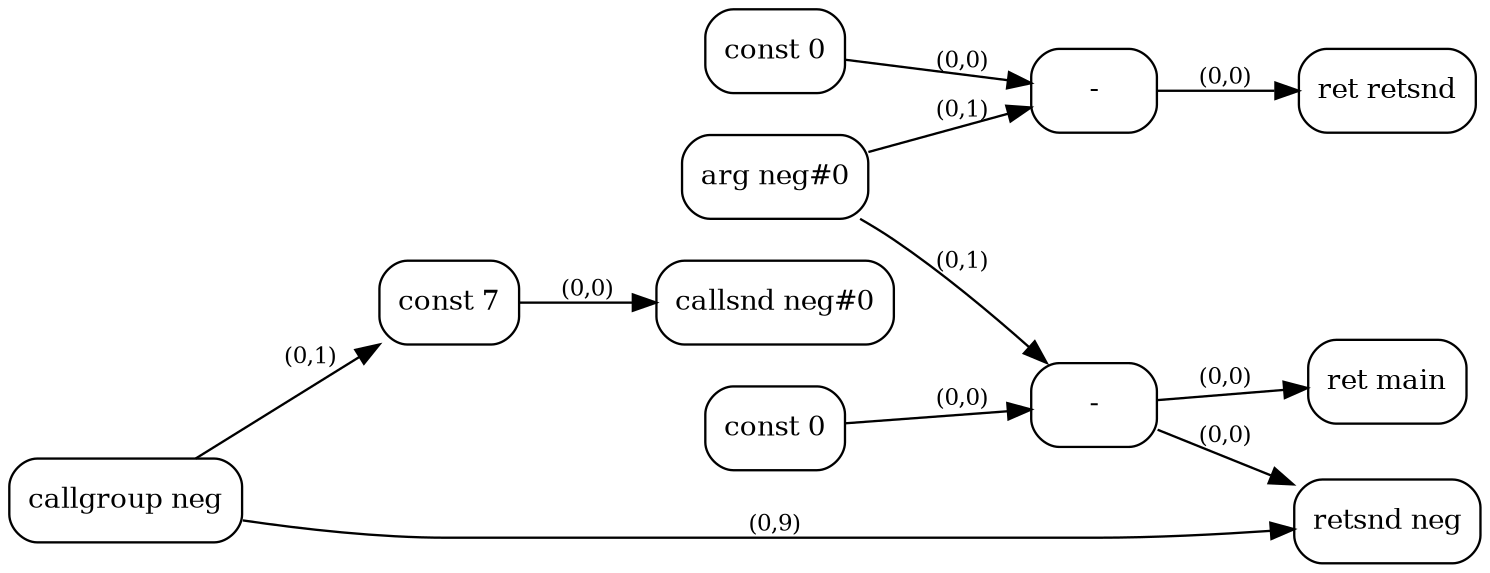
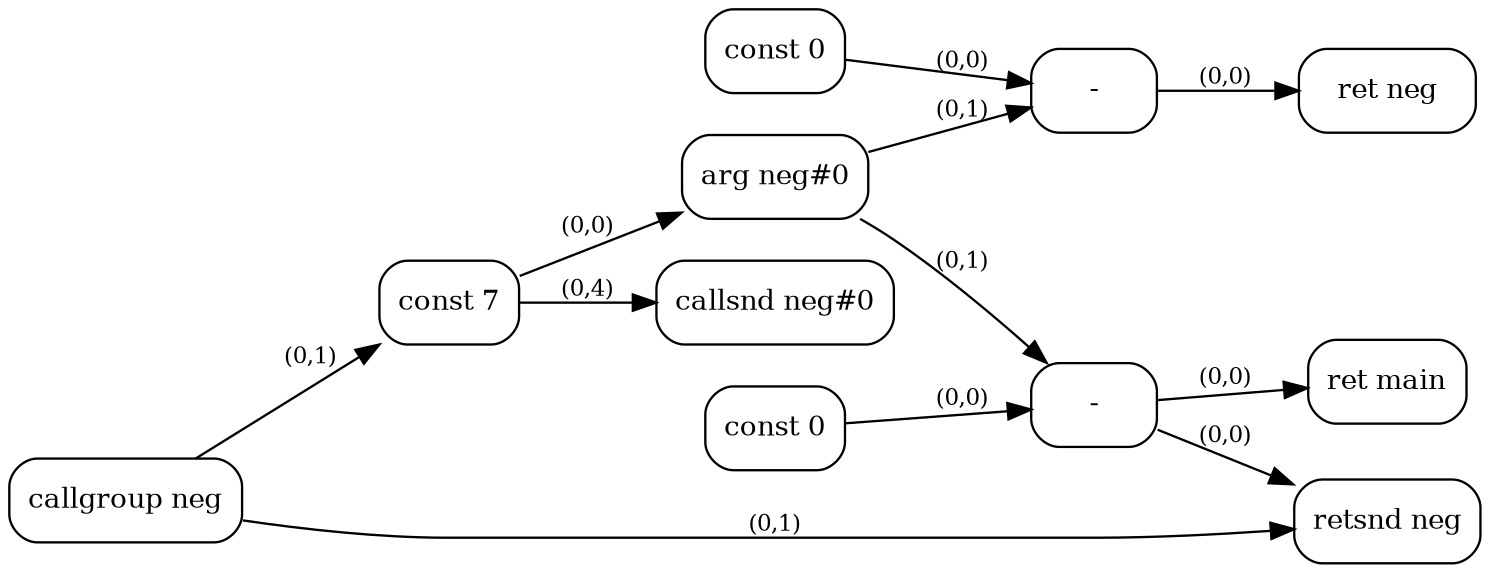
(1387, 91) -> (1387, 91)
none -> (590, 249)
(588, 290) -> (588, 290)
(775, 525) -> (775, 525)
